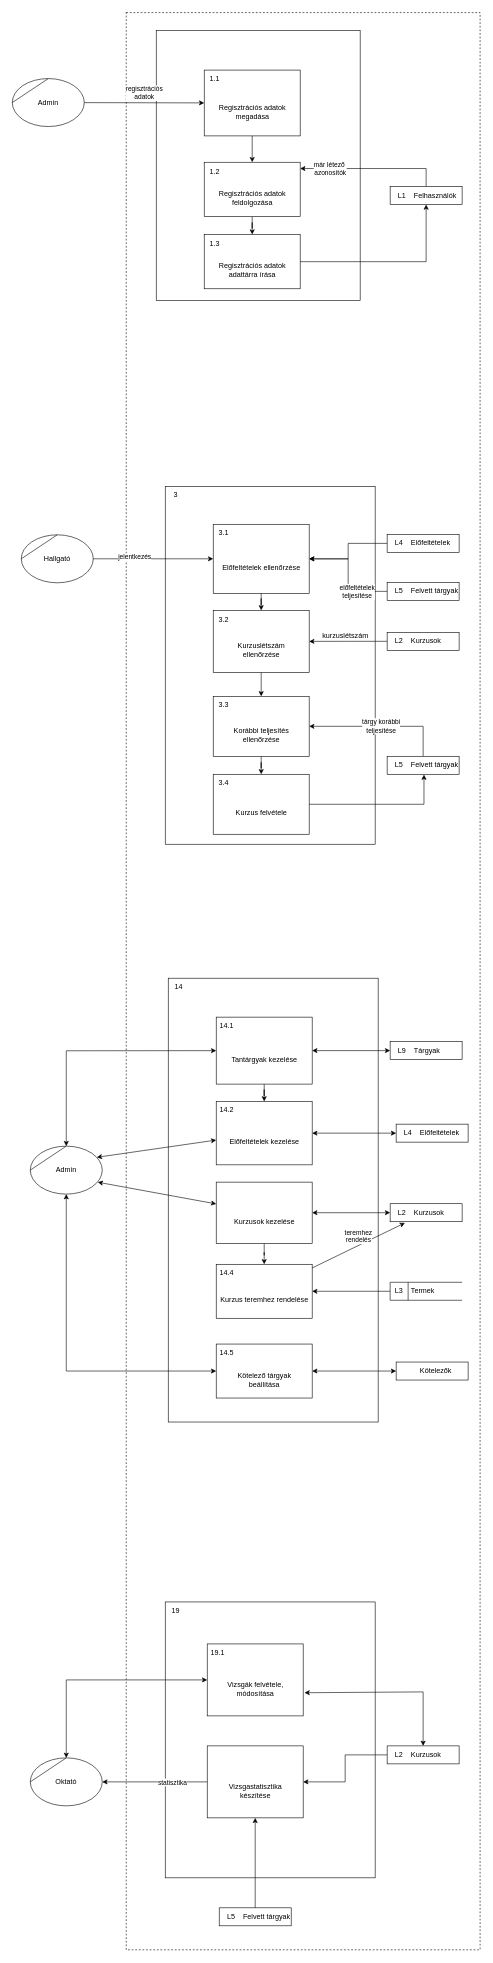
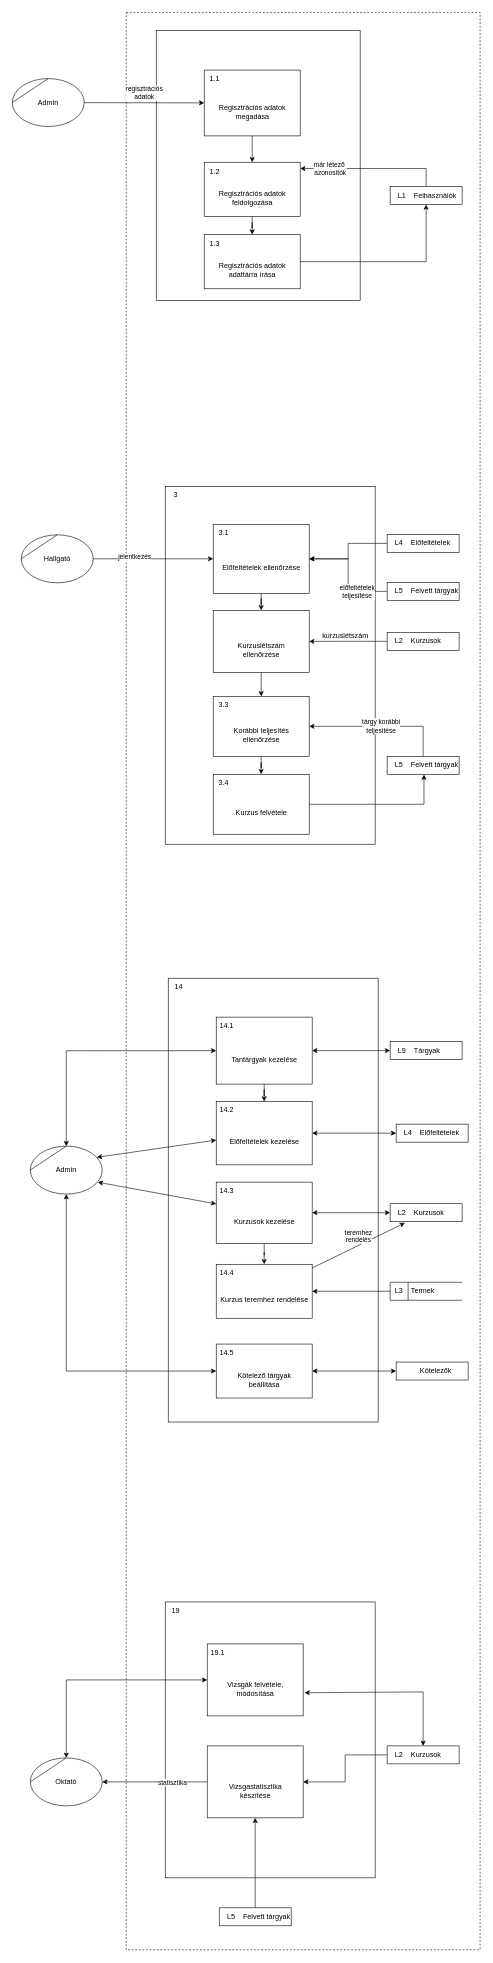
(224, 619) -> none
none -> (227, 1191)
